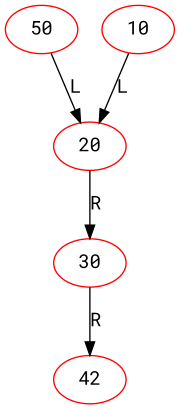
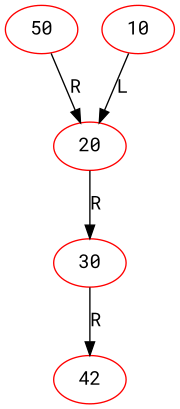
(76, 88) -> (76, 88)
